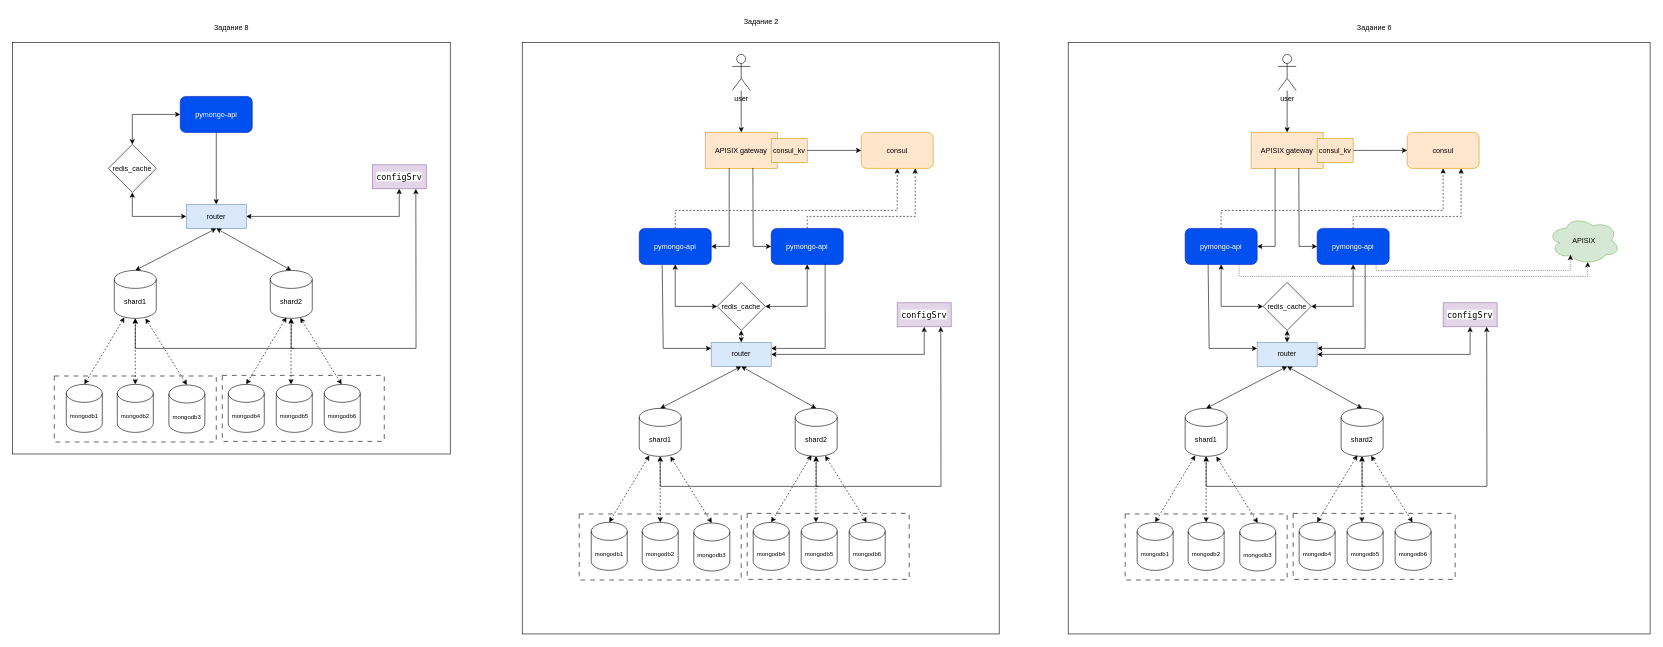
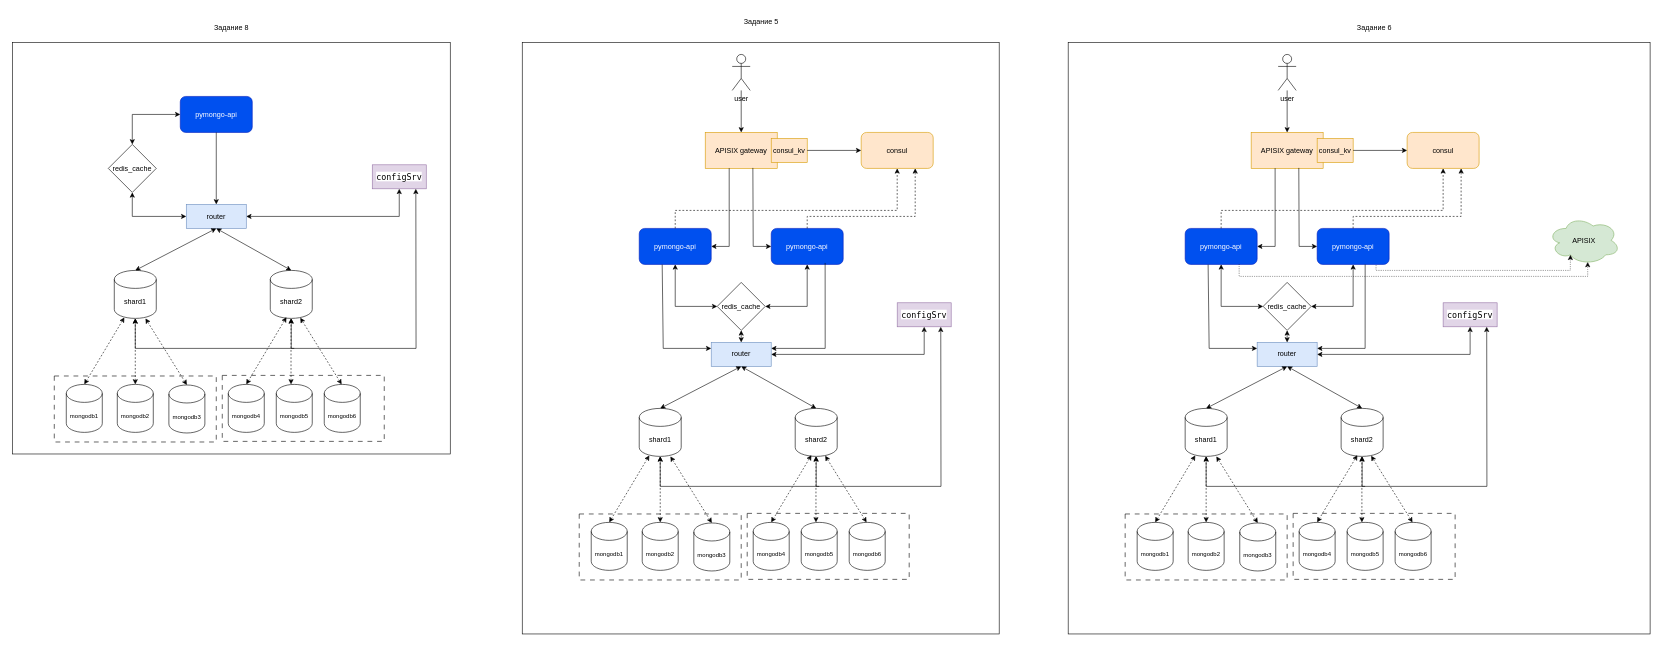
(761, 21) -> (761, 21)
